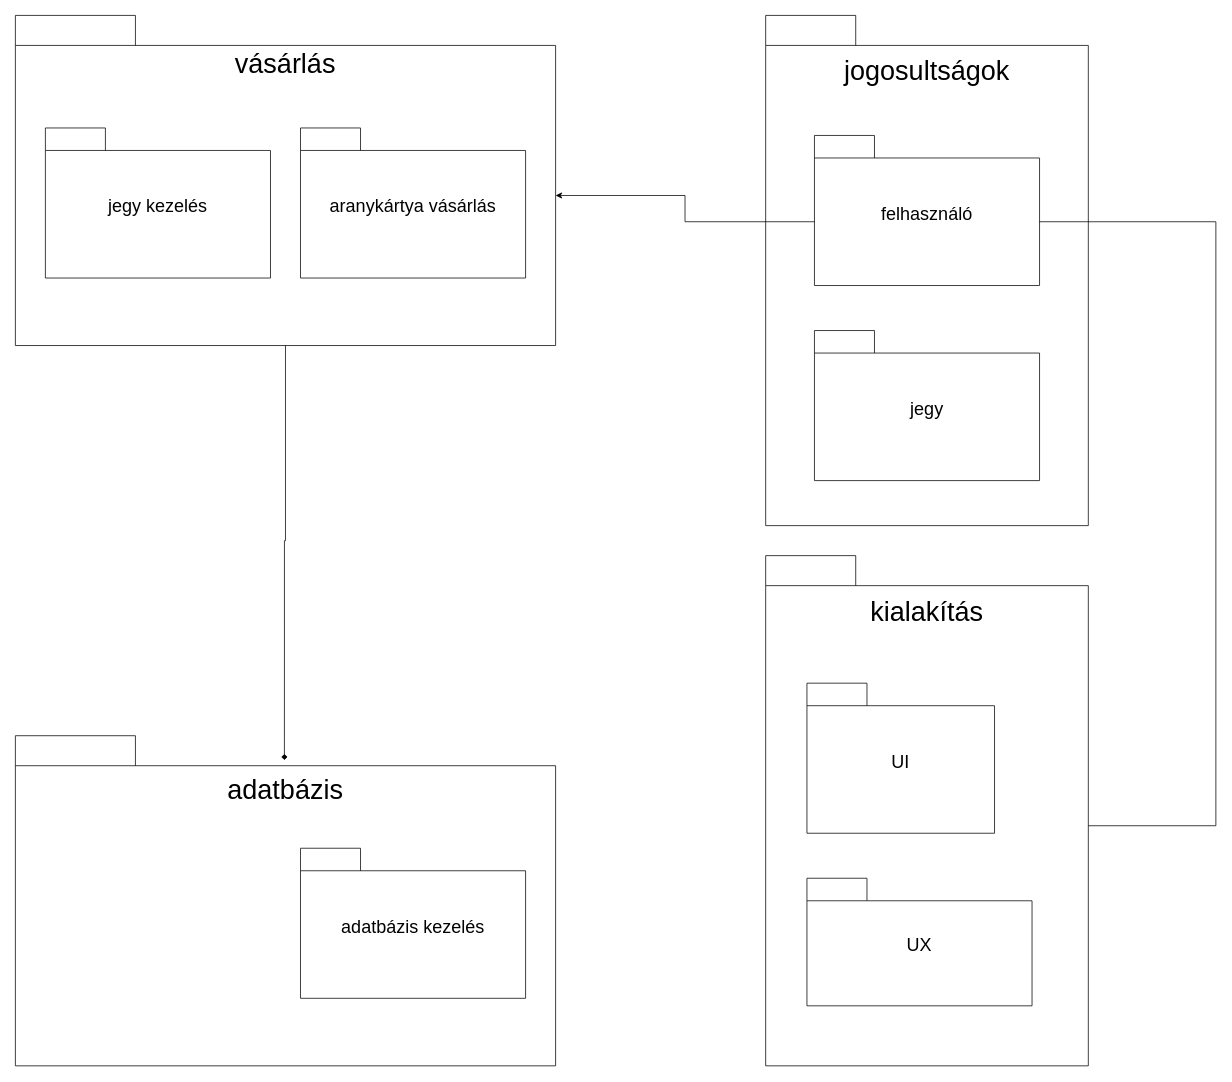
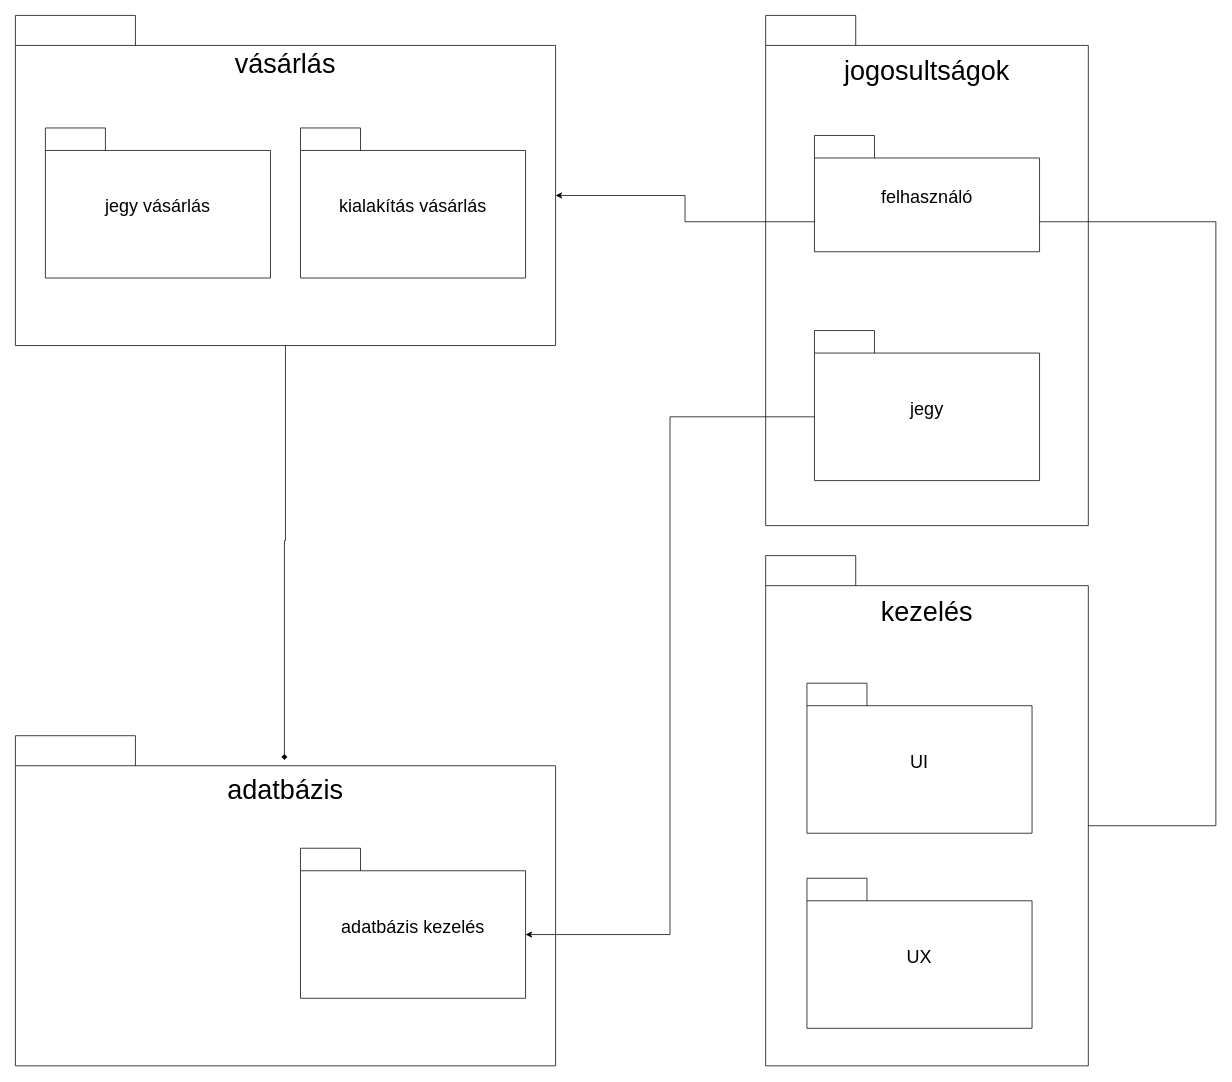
(158, 207) -> (158, 207)
(413, 207) -> (413, 207)
(927, 210) -> (927, 194)
none -> (741, 417)
(927, 589) -> (927, 589)
(900, 758) -> (919, 758)
(919, 942) -> (919, 953)
